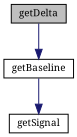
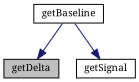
(39, 36) -> (53, 37)
